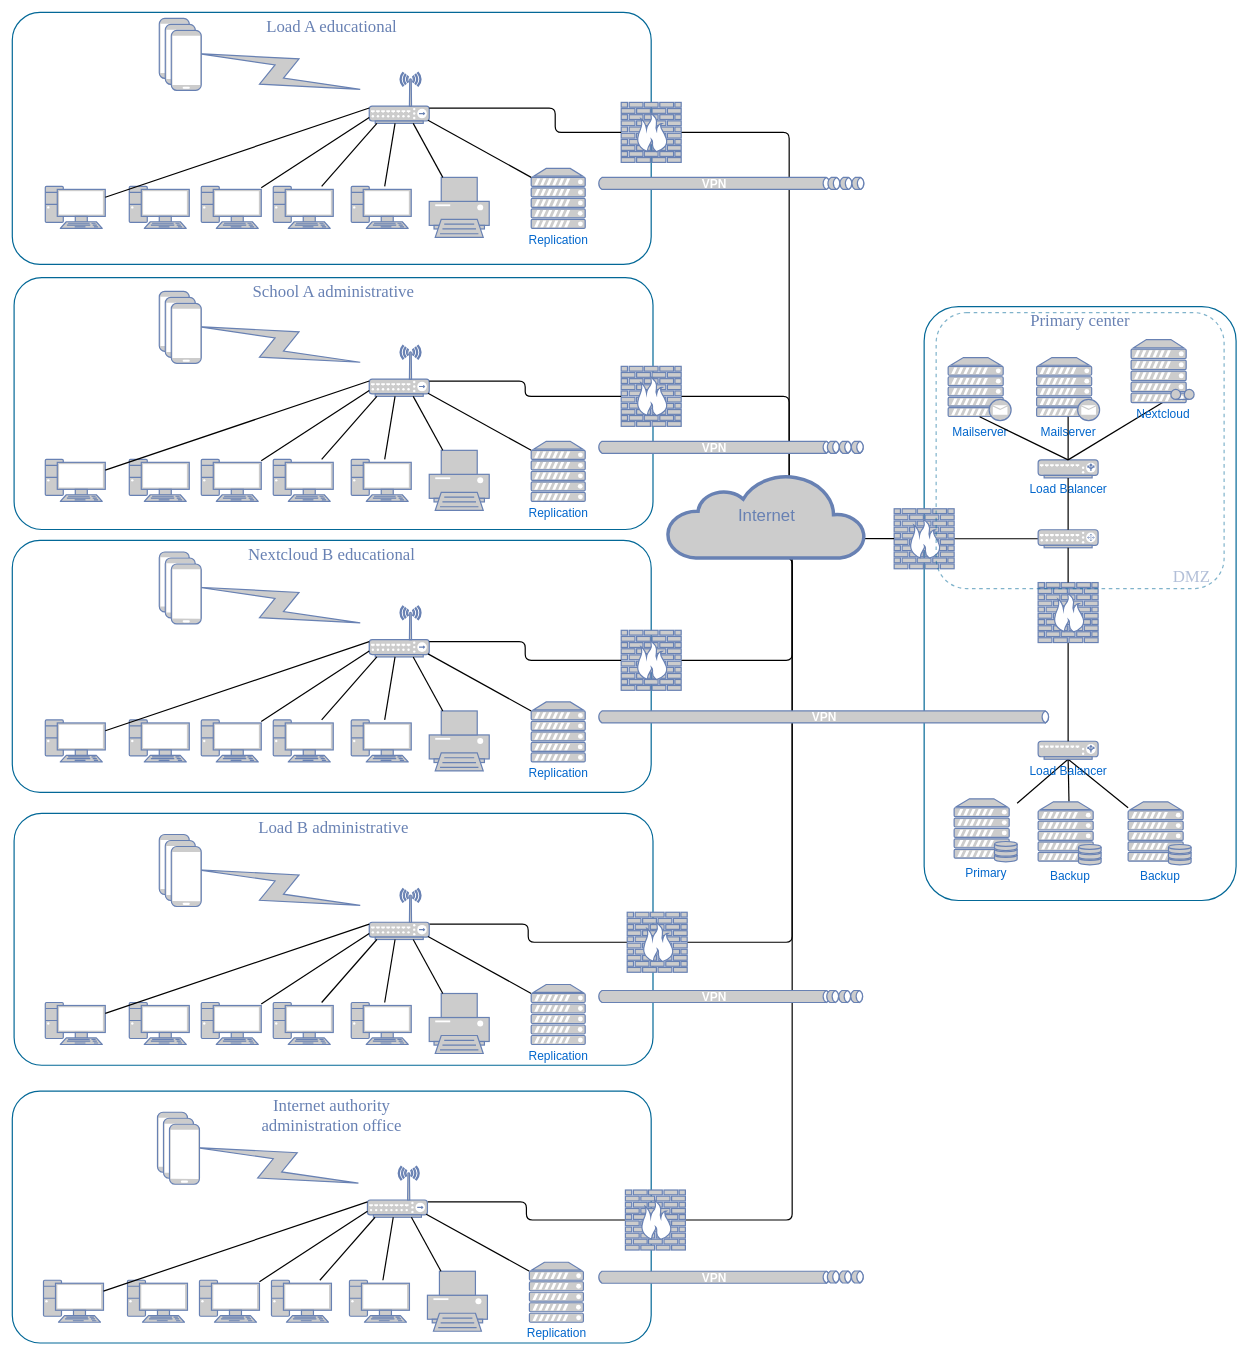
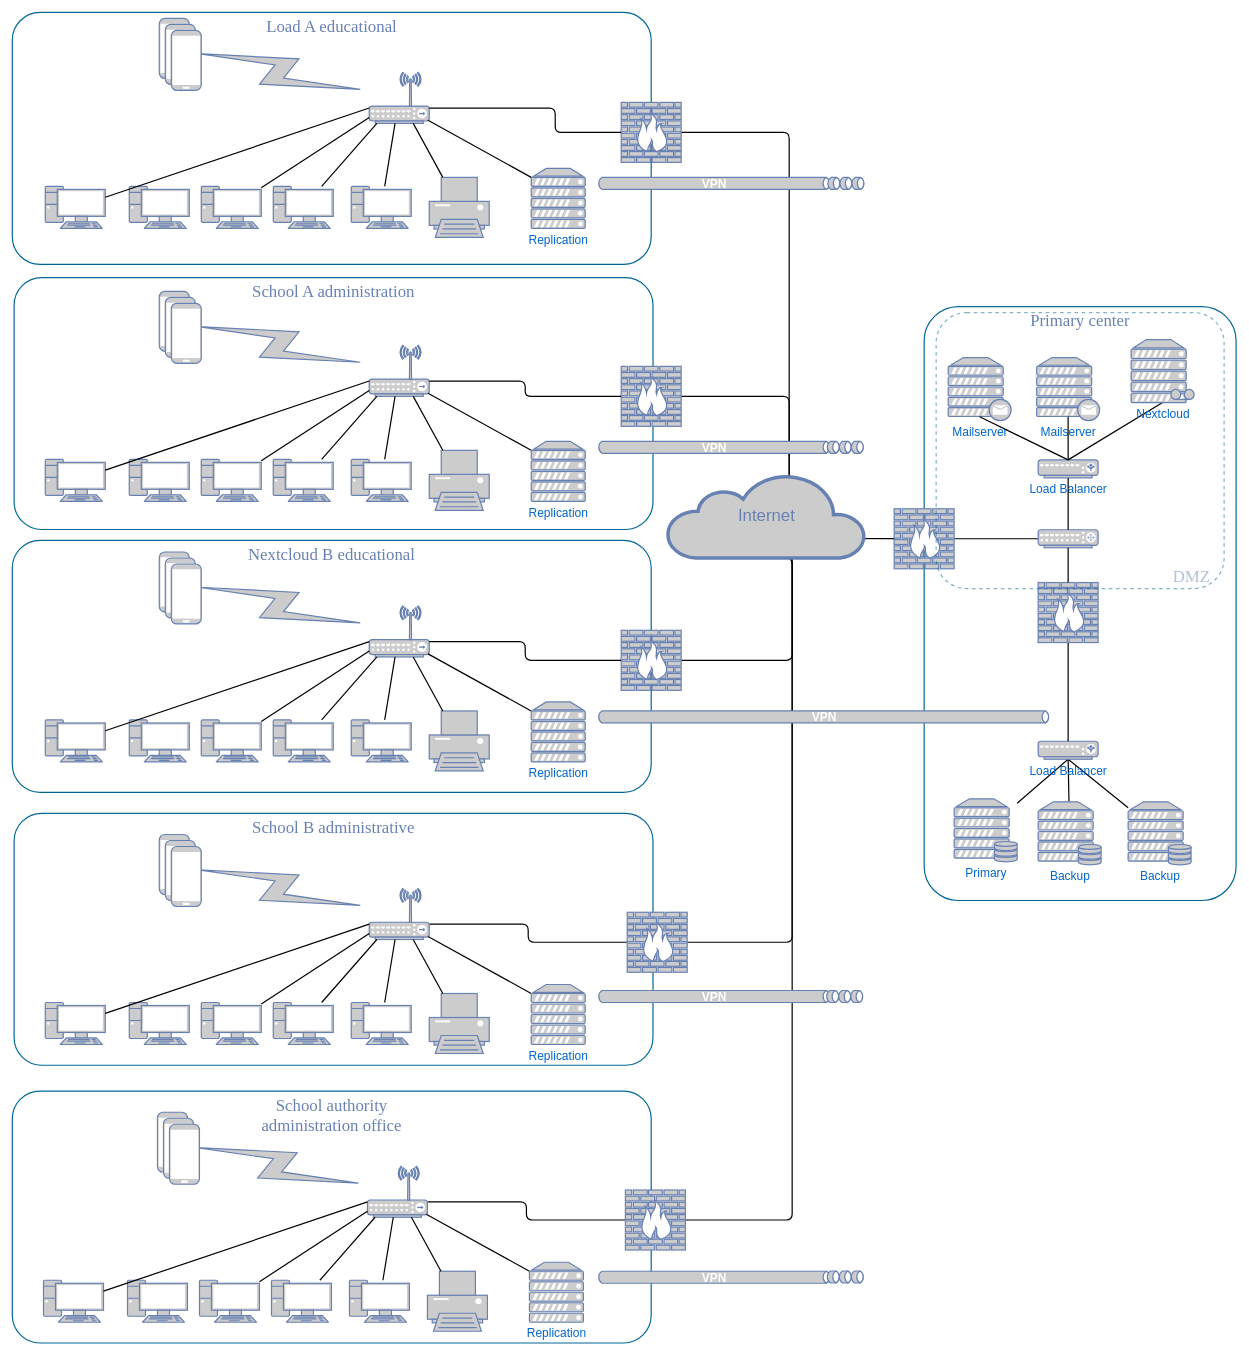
(334, 292) -> (334, 292)
(334, 828) -> (334, 828)
(332, 1115) -> (332, 1115)
